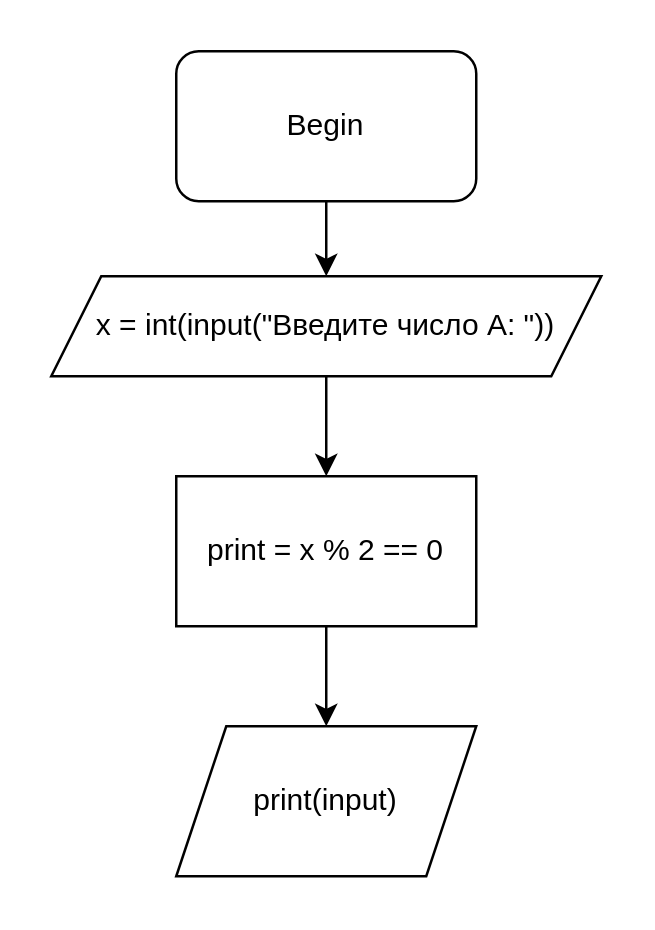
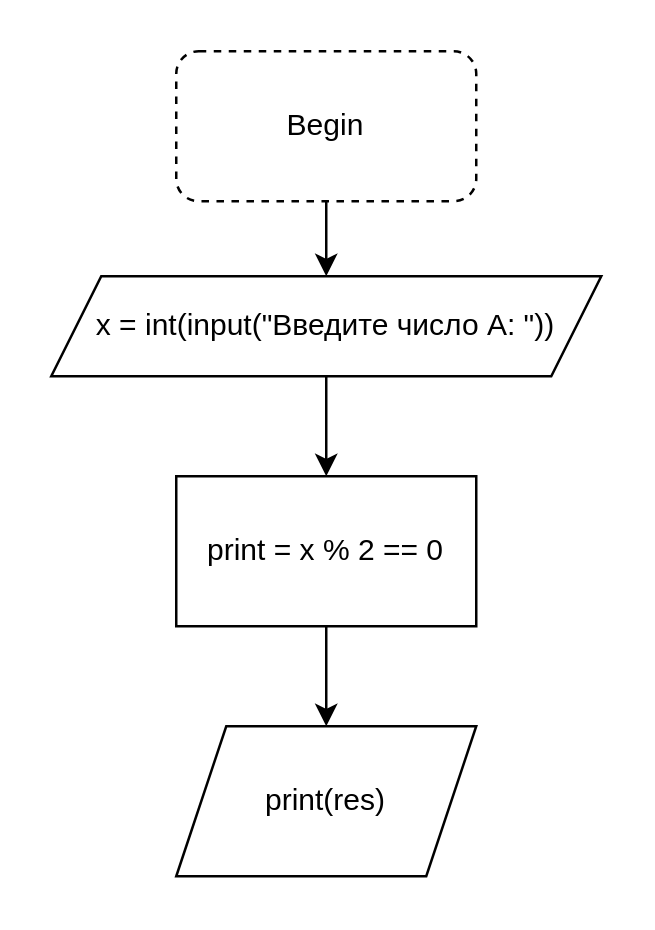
(326, 126) -> (326, 126)
(326, 801) -> (326, 801)
